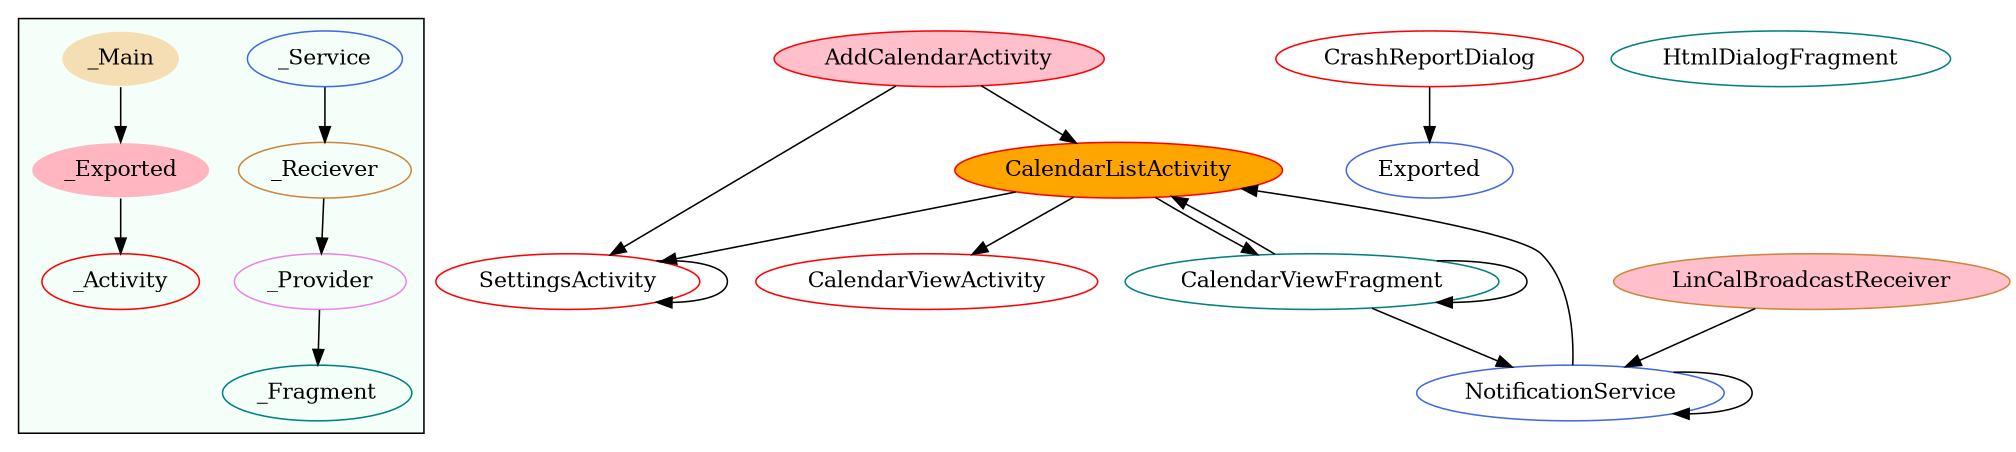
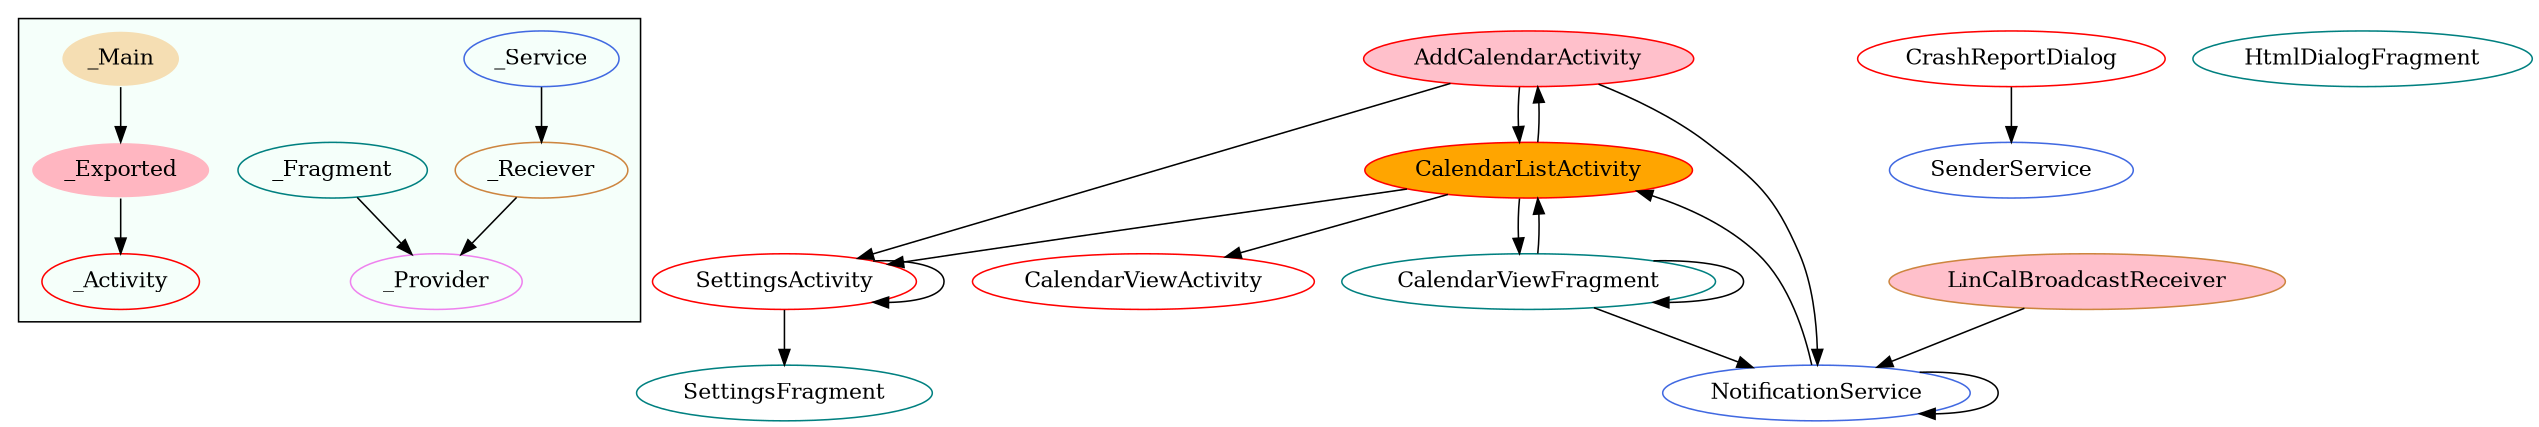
none -> (1539, 122)
(1430, 170) -> (2011, 170)
none -> (1754, 181)
(319, 330) -> (379, 220)
none -> (784, 393)
